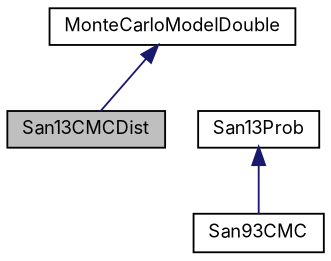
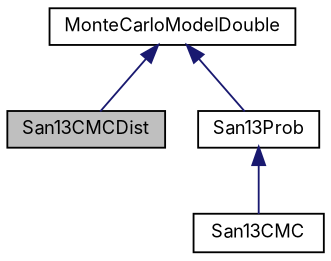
none -> (222, 85)
(259, 233) -> (259, 233)
